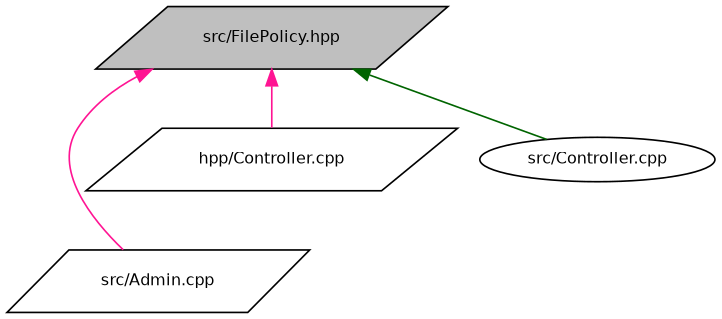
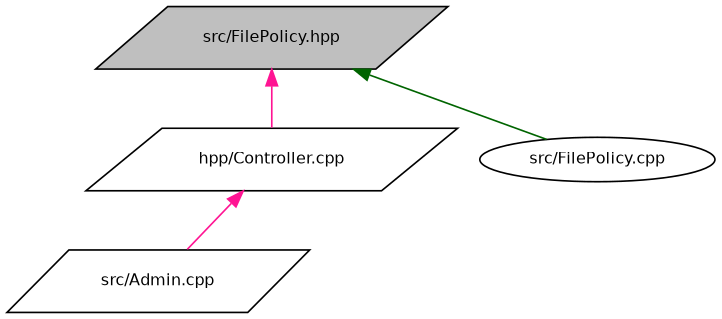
(70, 157) -> (209, 226)
(597, 160) -> (597, 160)
